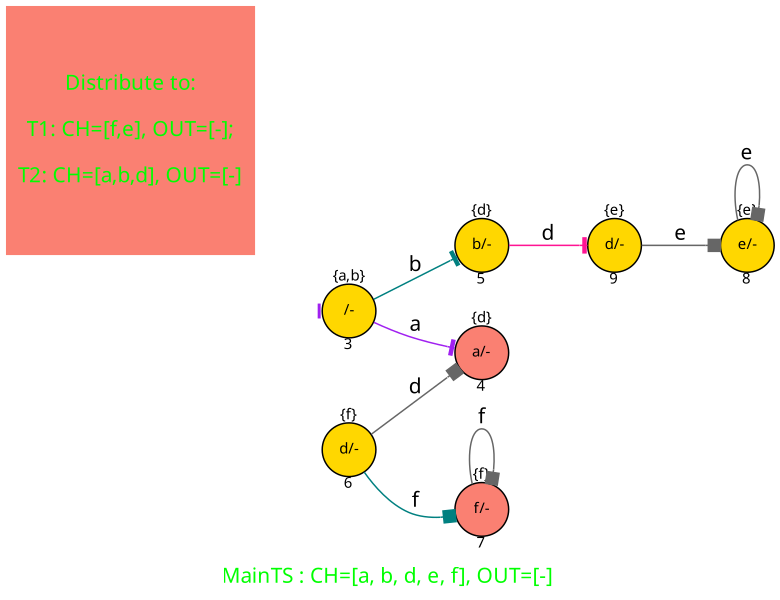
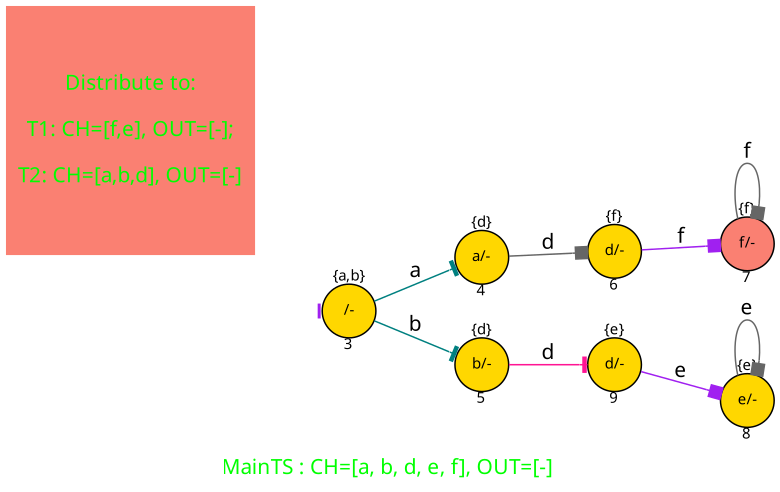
(673, 245) -> (674, 381)
(410, 337) -> (412, 286)
(482, 353) -> (482, 257)
(409, 406) -> (541, 255)
(396, 505) -> (673, 248)
